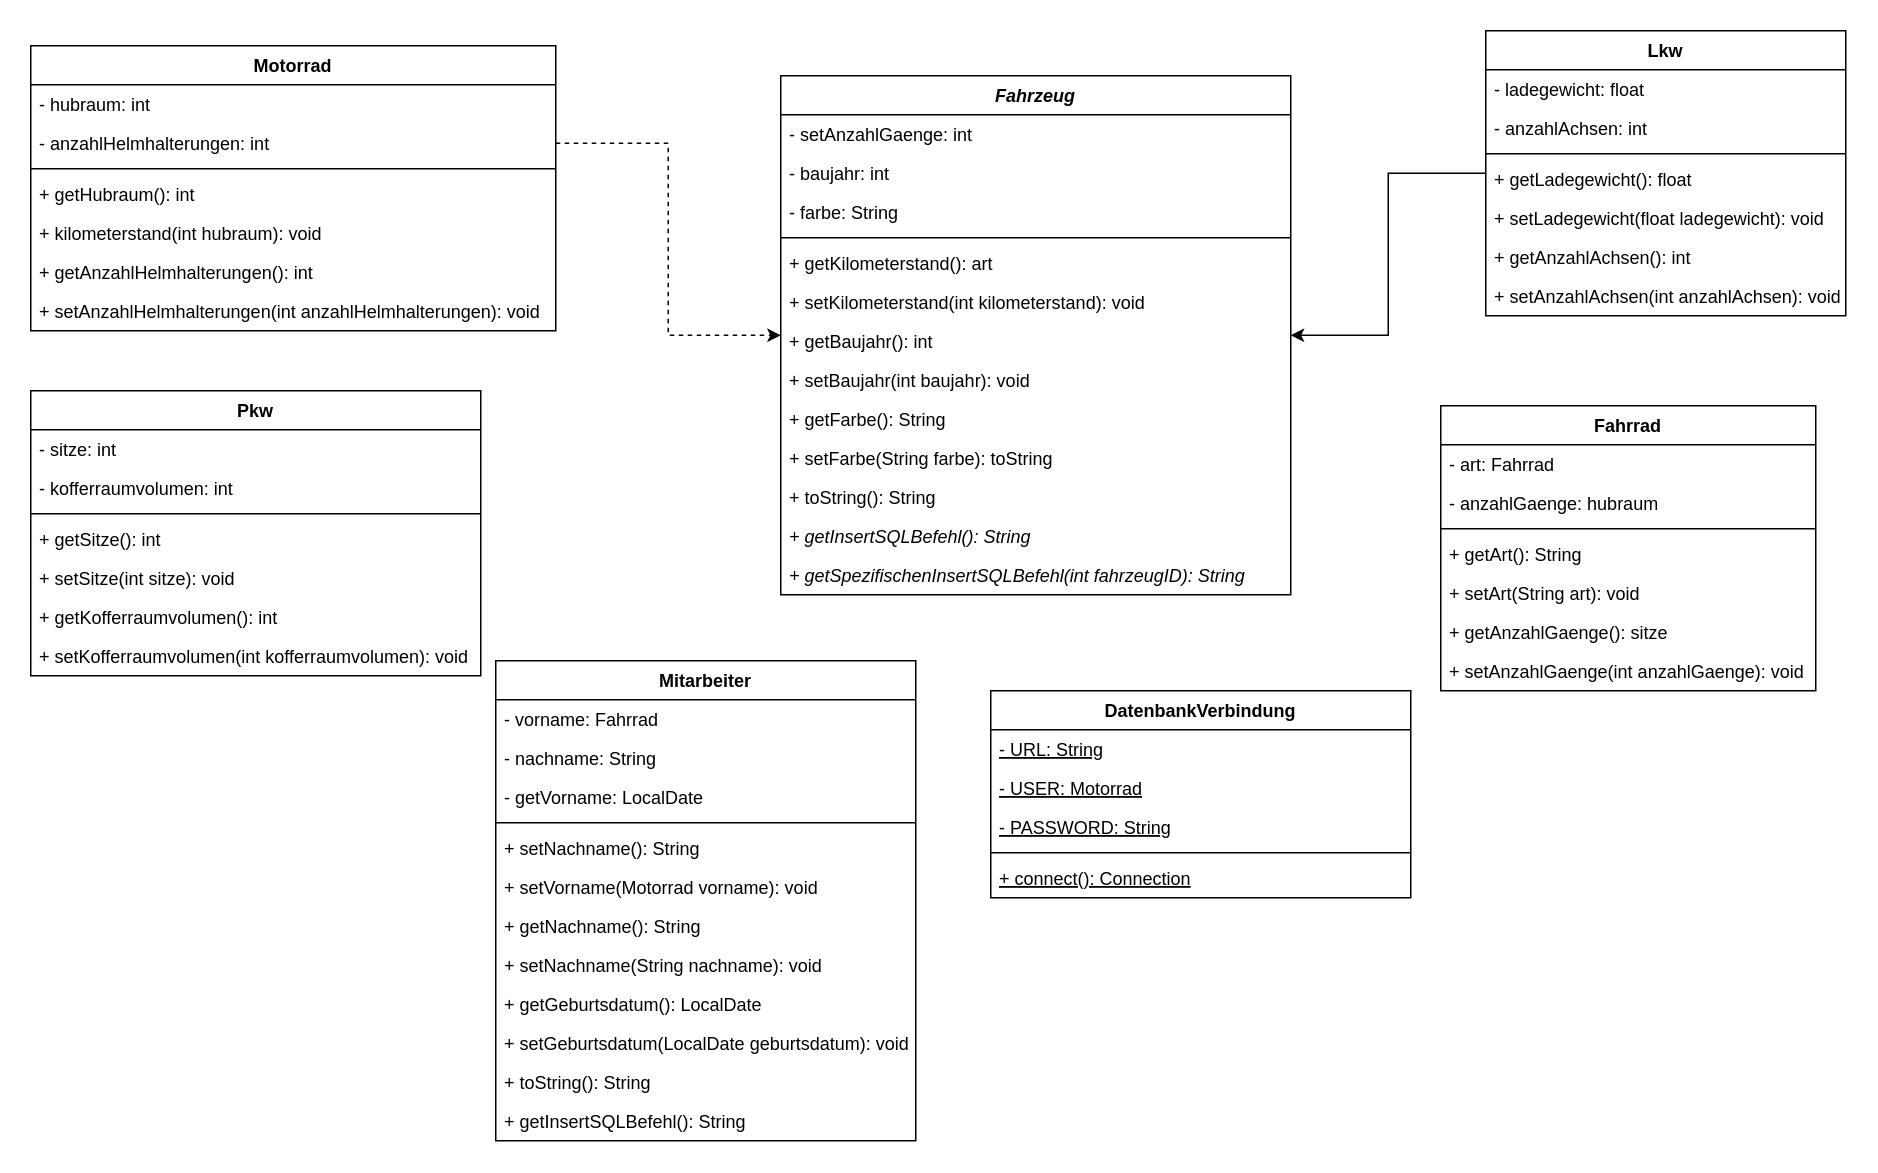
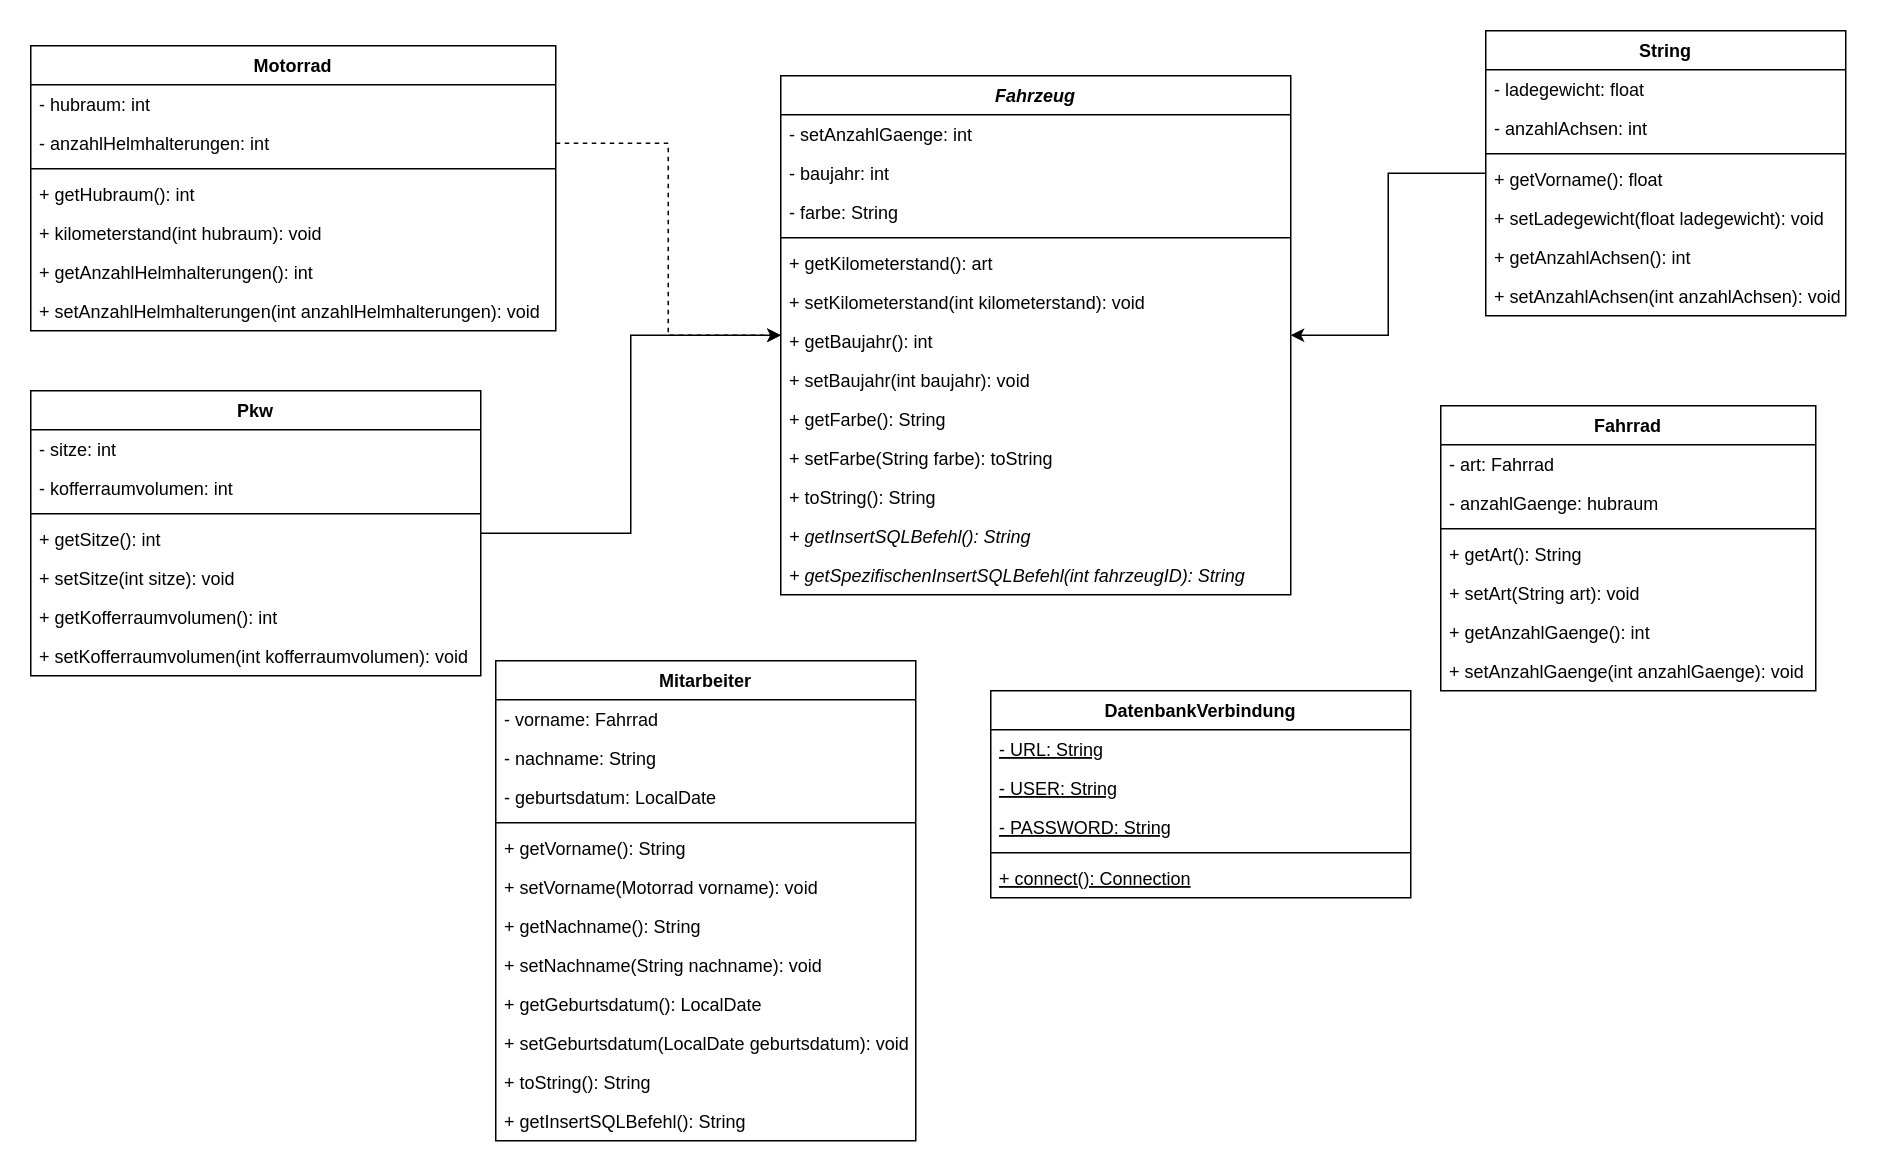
(1665, 51) -> (1665, 51)
(1608, 180) -> (1590, 180)
none -> (631, 491)
(1568, 633) -> (1558, 633)
(1073, 789) -> (1060, 789)
(611, 798) -> (621, 798)
(611, 849) -> (606, 849)
